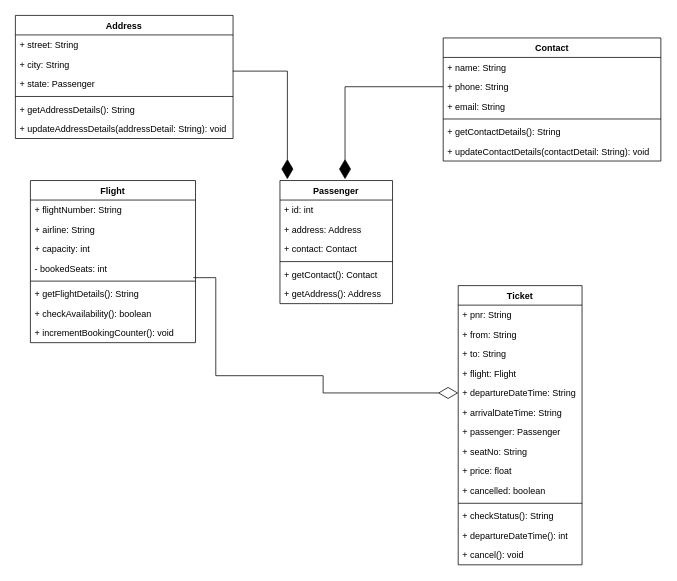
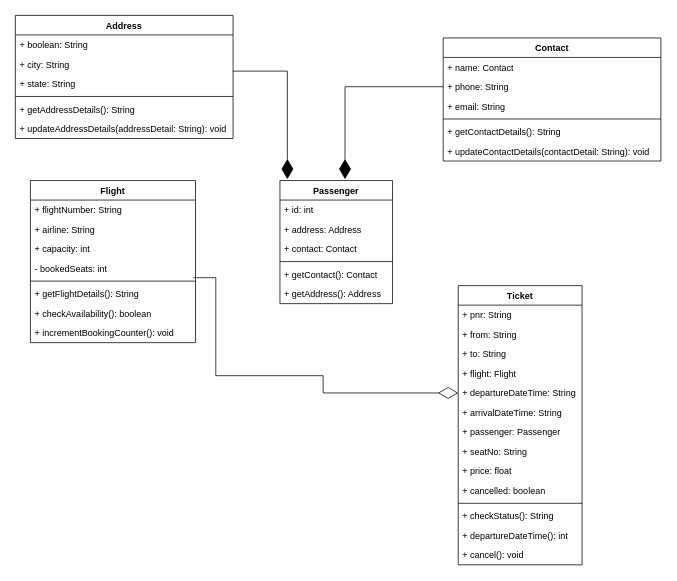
(55, 45) -> (56, 45)
(478, 68) -> (481, 68)
(61, 84) -> (53, 84)
